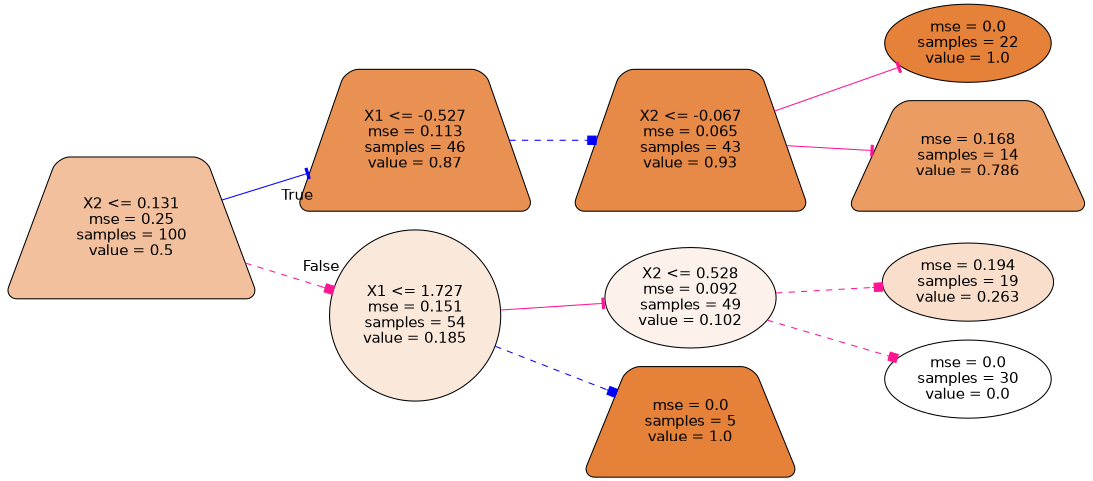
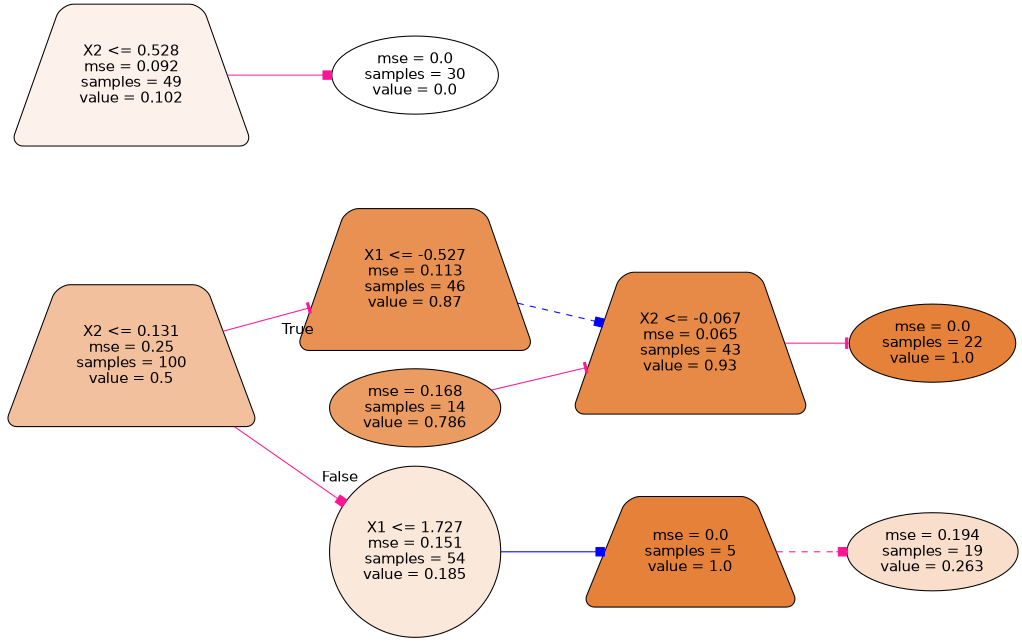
(828, 148) -> (537, 379)
(968, 156) -> (415, 408)
(263, 187) -> (264, 320)
(284, 275) -> (285, 462)
(824, 290) -> (806, 552)
(691, 298) -> (131, 75)
(550, 307) -> none
(827, 338) -> (274, 75)
(551, 368) -> (547, 552)
